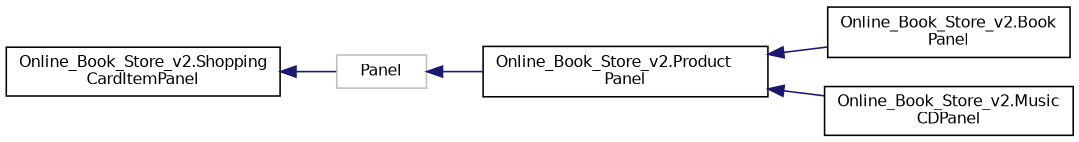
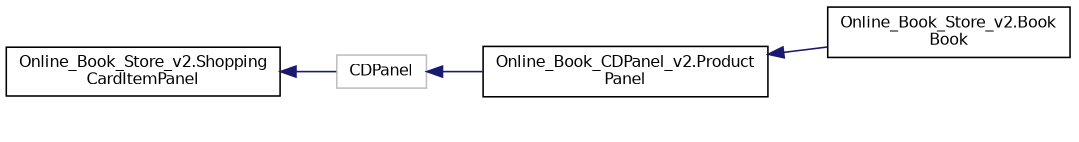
(949, 32) -> (949, 32)
(382, 72) -> (382, 72)
(626, 72) -> (626, 72)
(949, 111) -> none
